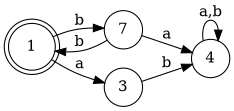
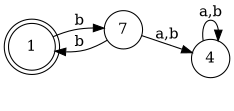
(167, 35) -> (167, 35)
(123, 87) -> none
